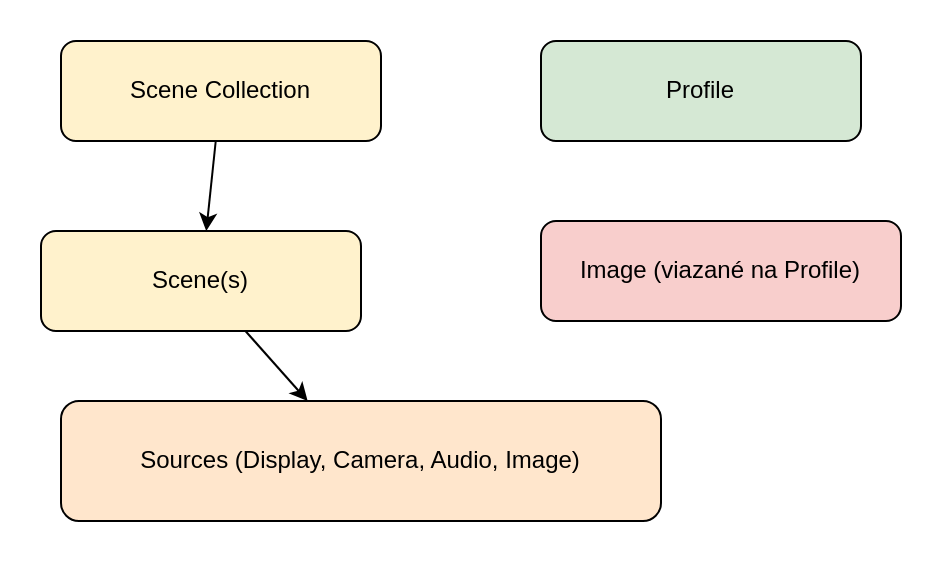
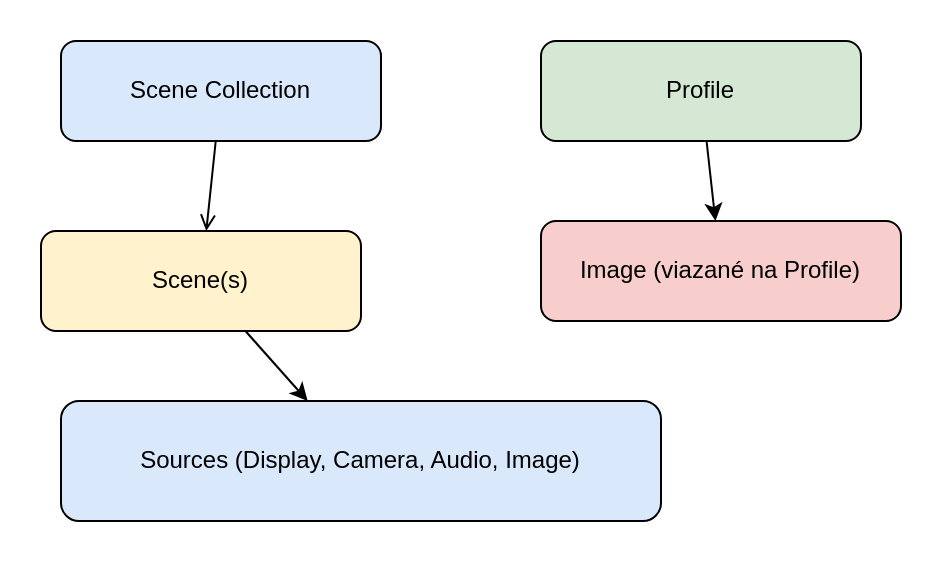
(221, 91) -> (221, 91)
none -> (710, 174)
(208, 216) -> (208, 219)
(361, 461) -> (361, 461)
